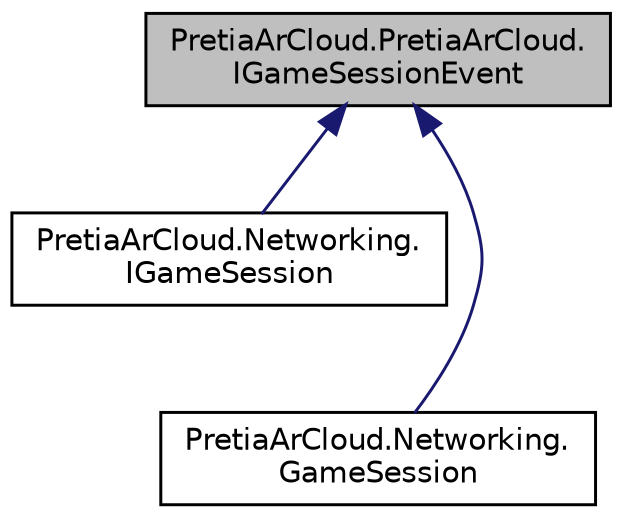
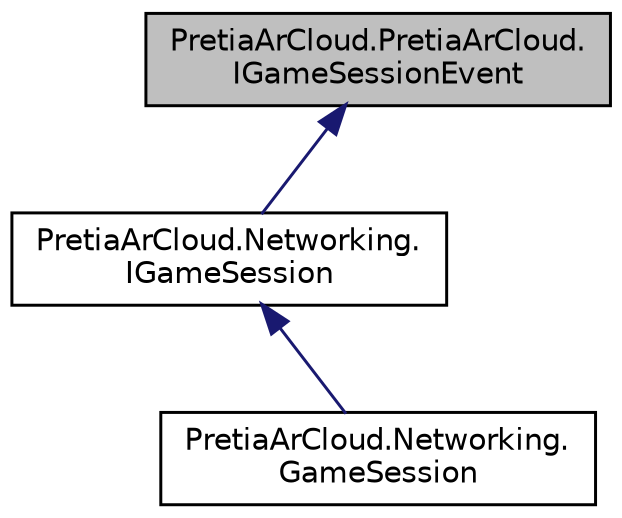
(481, 274) -> (313, 371)
